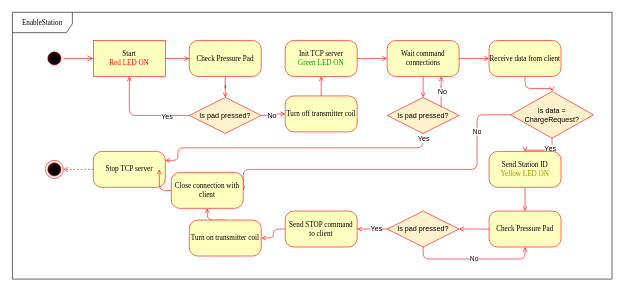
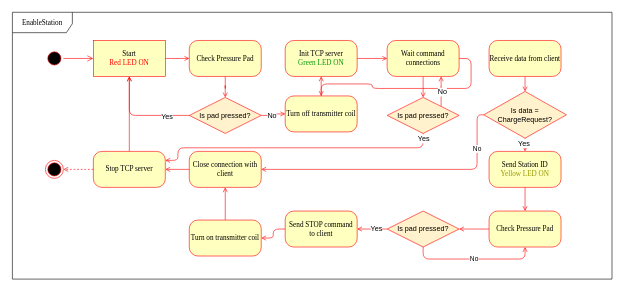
(477, 59) -> (408, 89)
(552, 115) -> (525, 115)
none -> (129, 133)
(207, 191) -> (225, 170)
